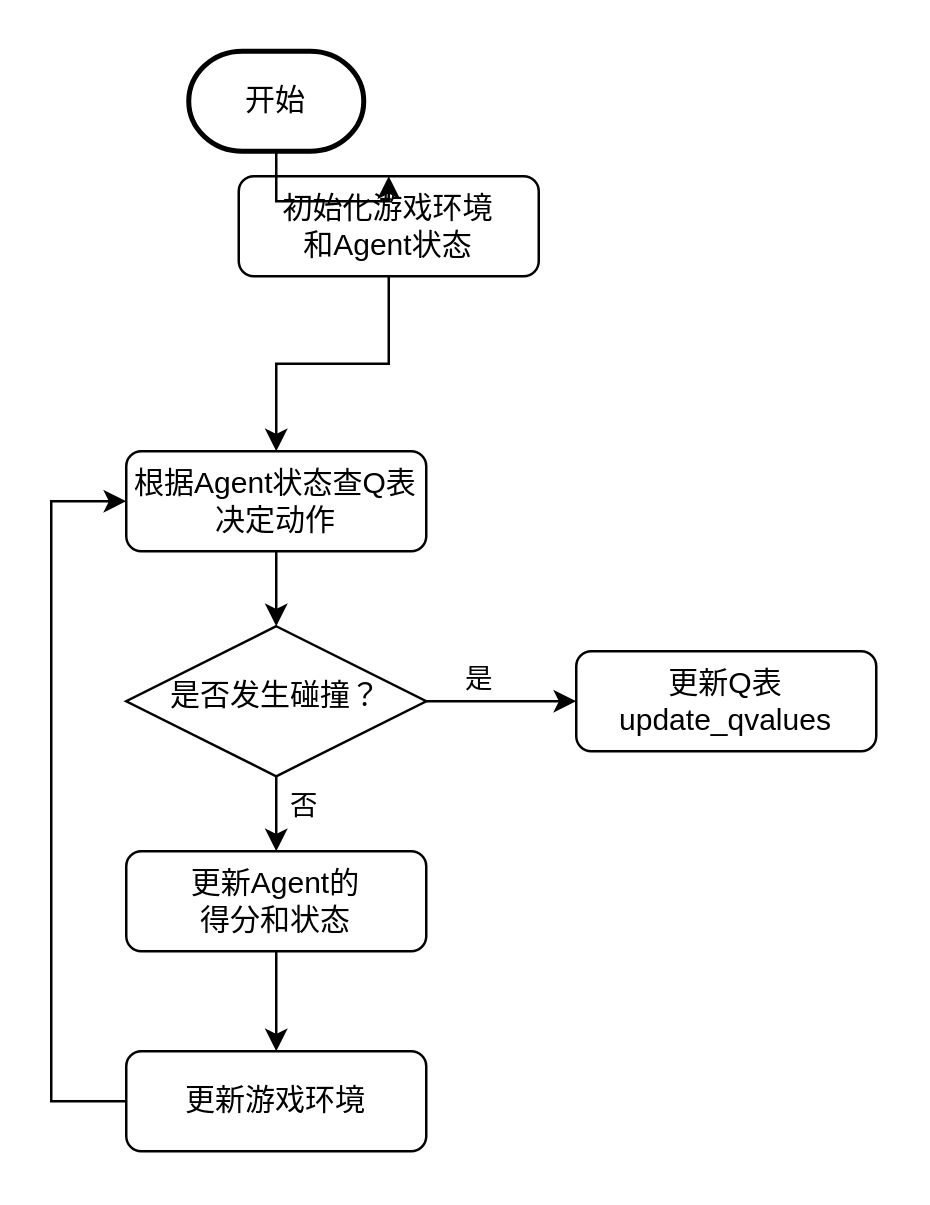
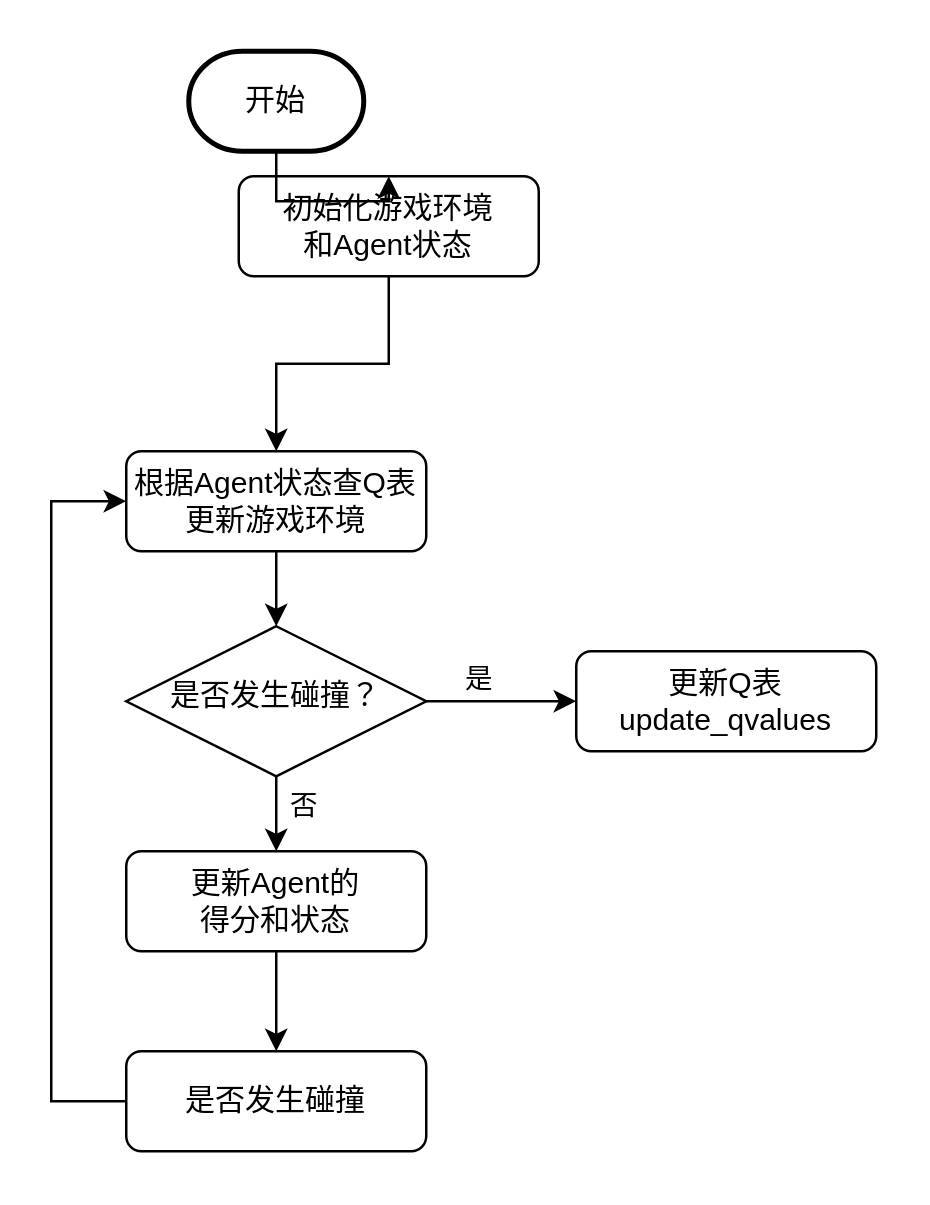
(276, 501) -> (276, 501)
(276, 1101) -> (276, 1101)
